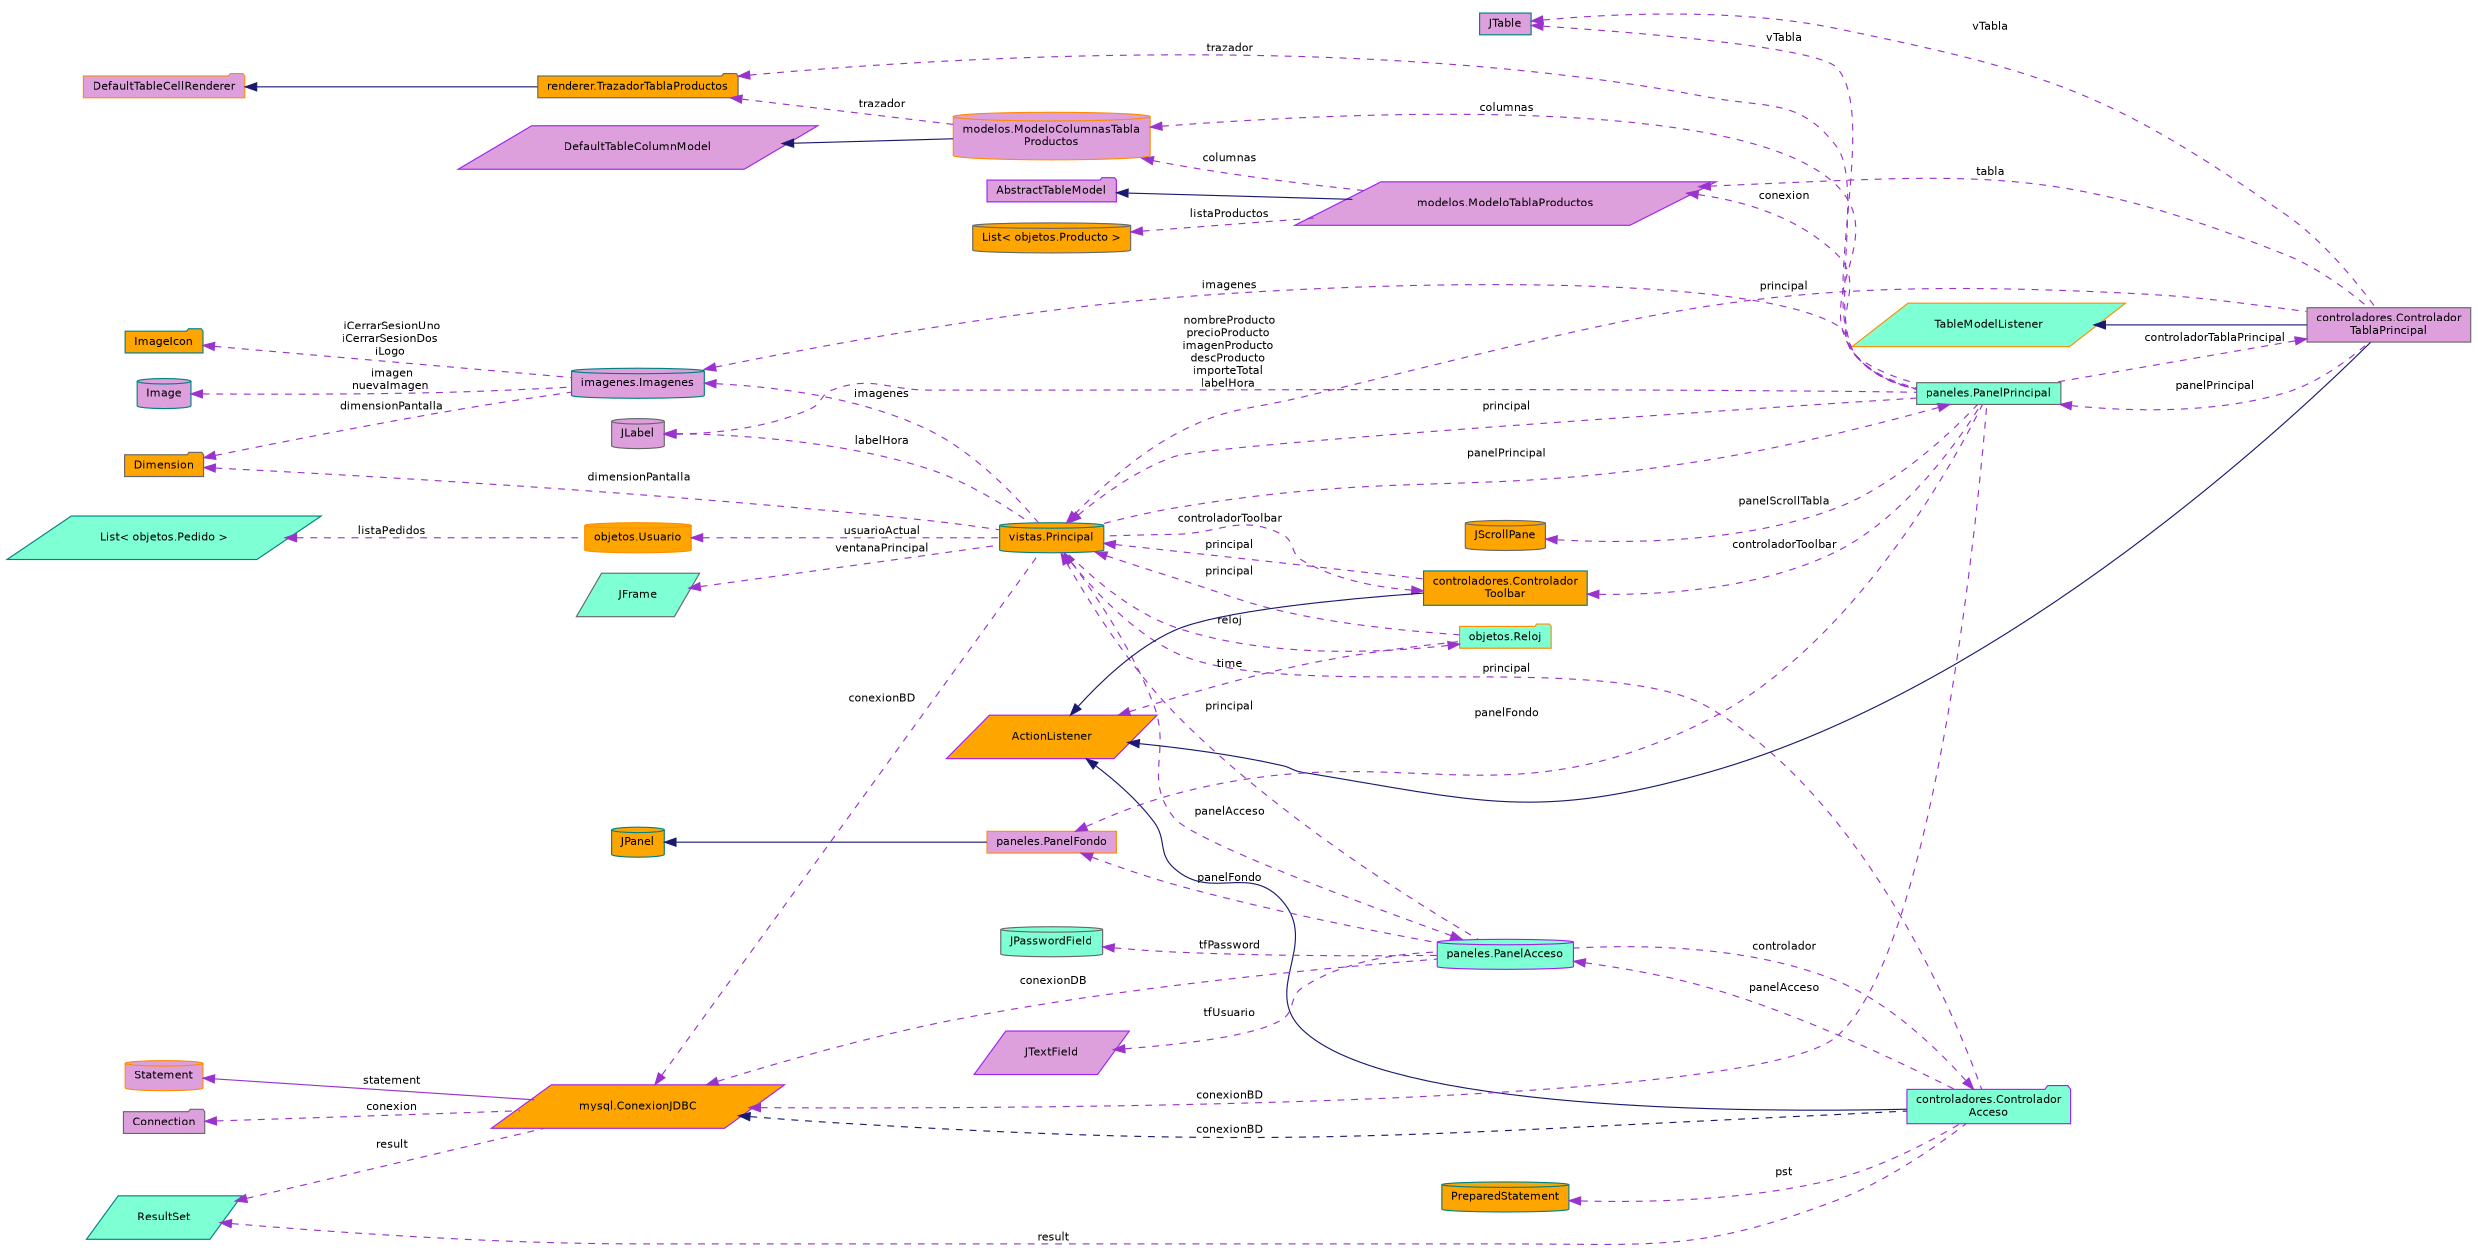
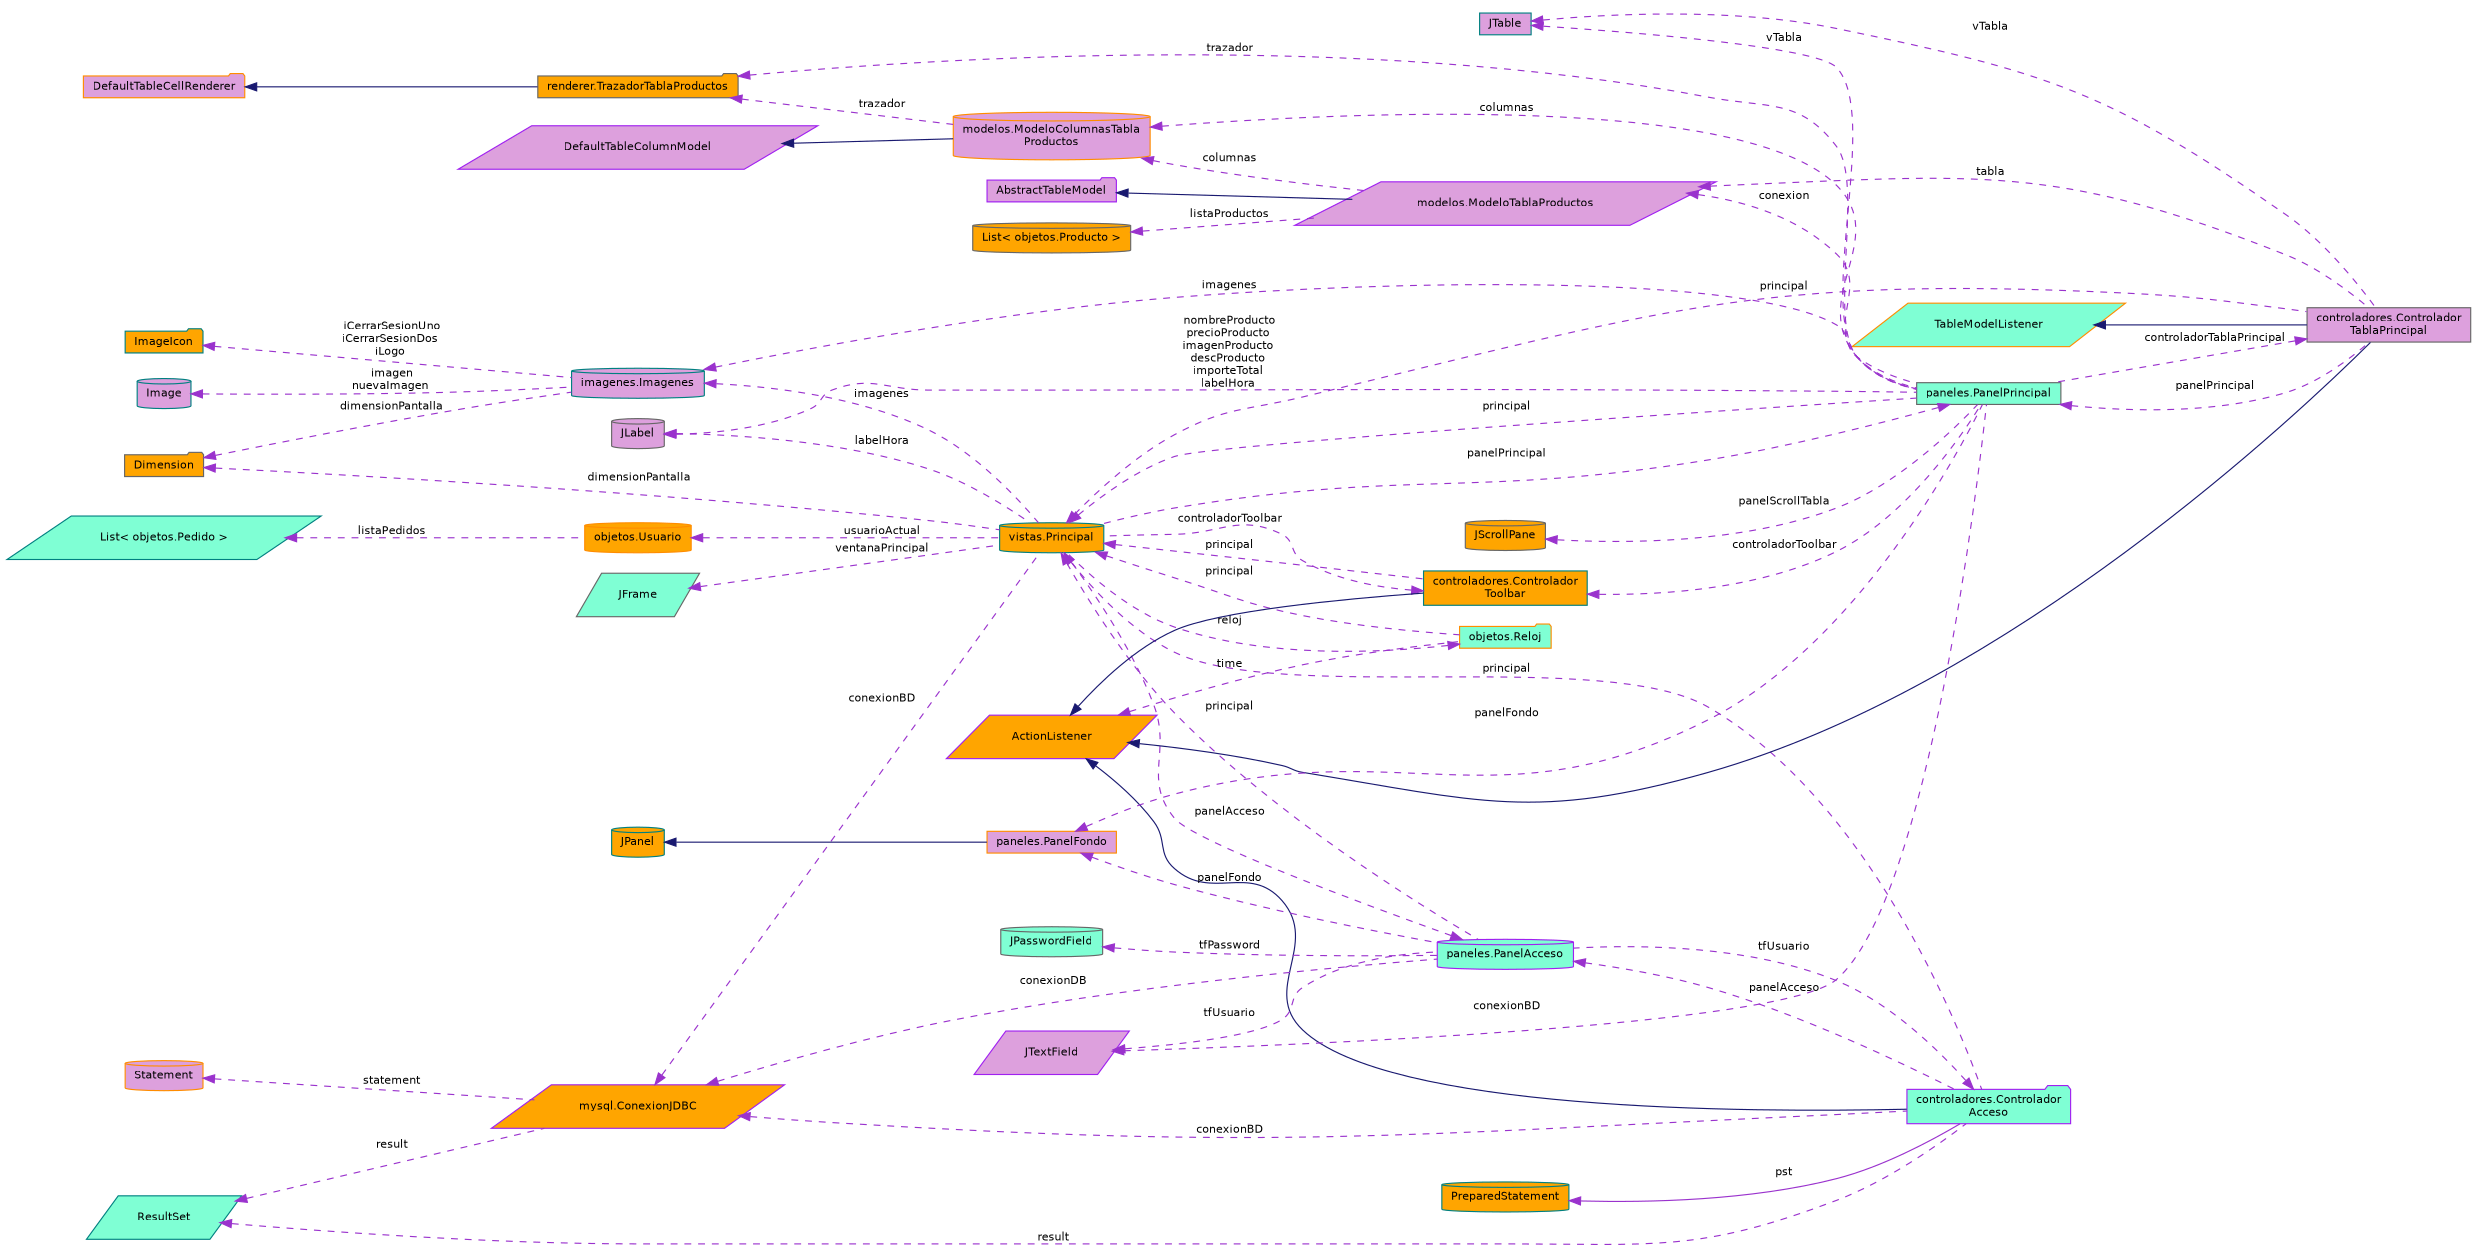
(1783, 947) -> (1783, 947)
(1630, 1081) -> (1781, 999)
(374, 1089) -> (374, 1089)
(164, 1123) -> none
(1329, 1137) -> (1329, 1137)
(1777, 1190) -> (1777, 1190)
